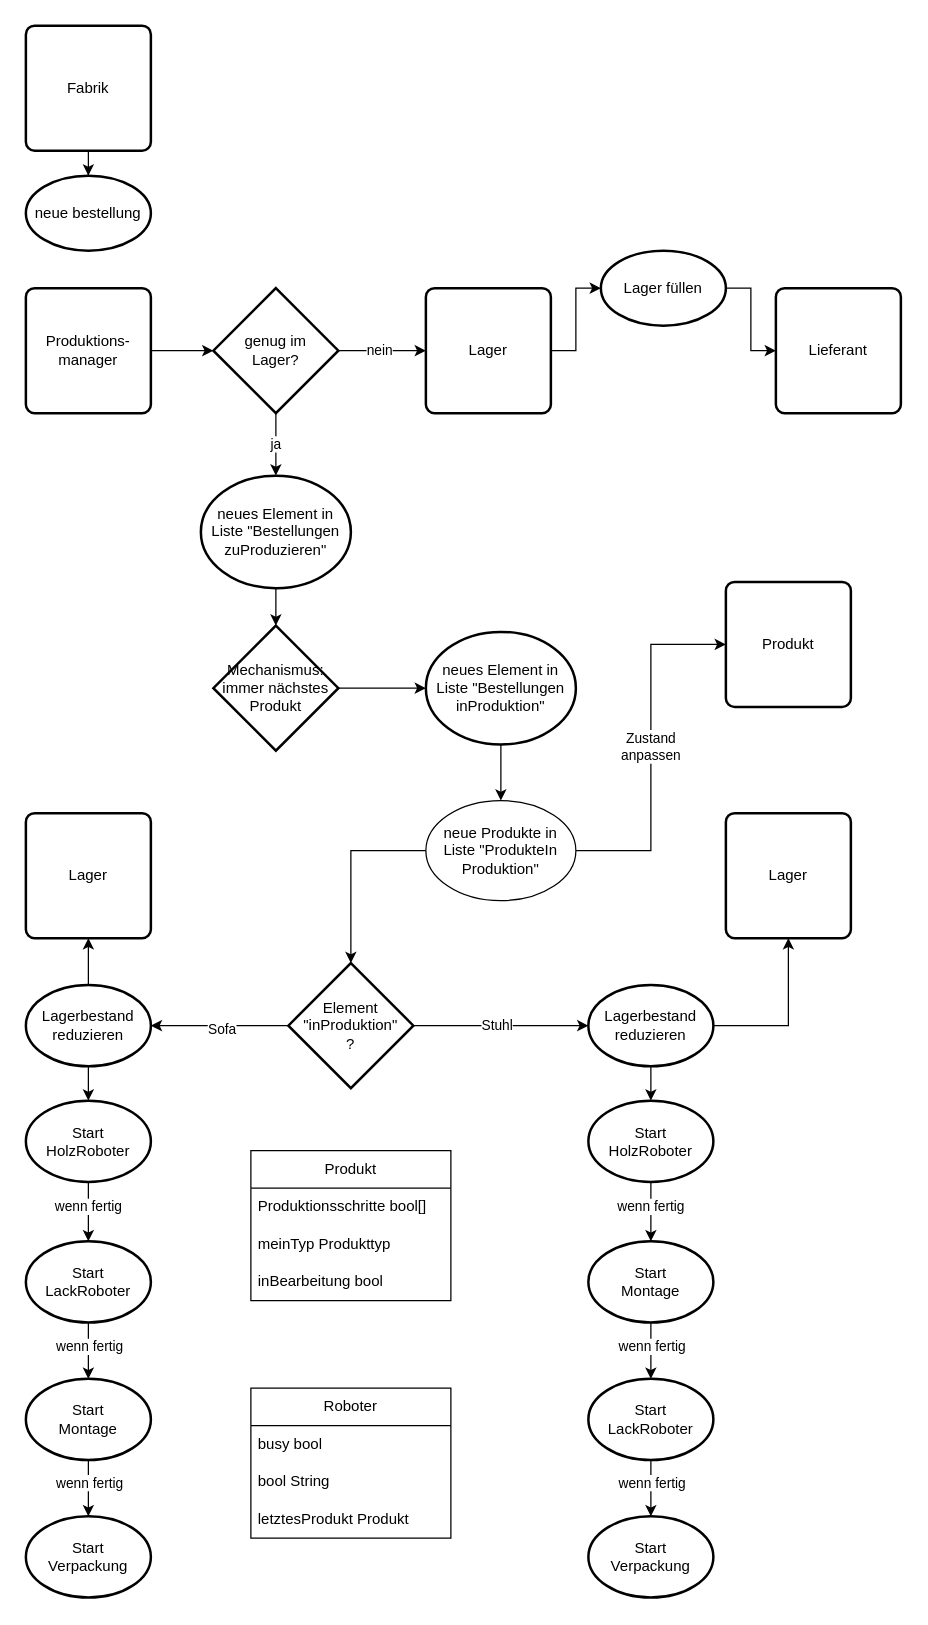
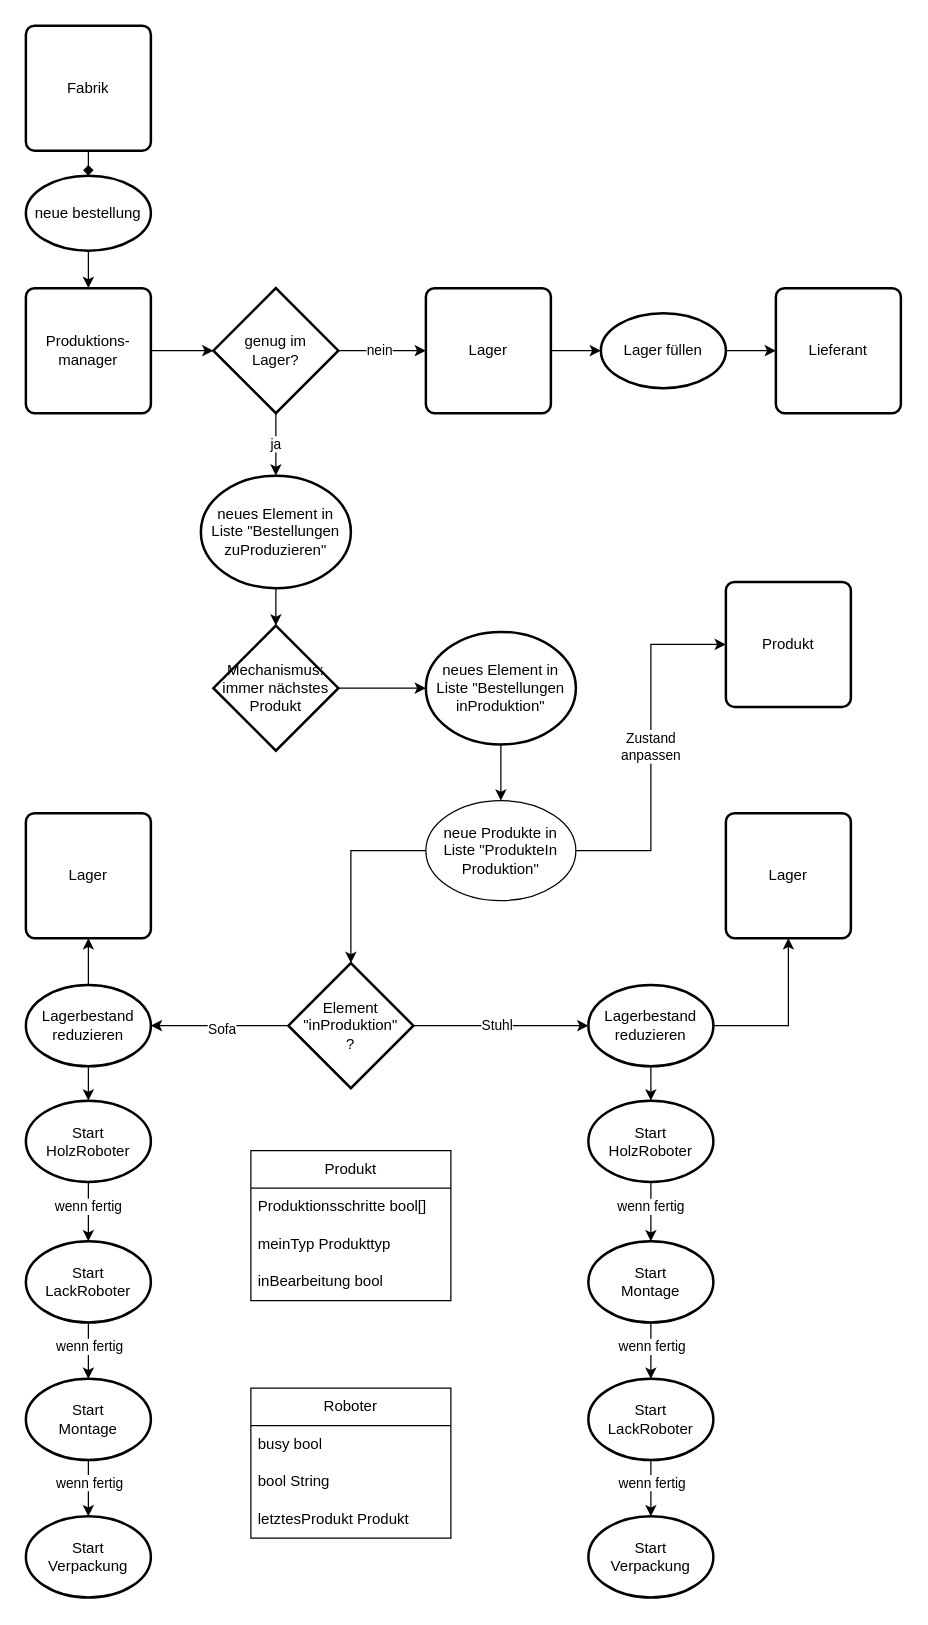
(88, 166) -> (88, 165)
none -> (88, 274)
(663, 288) -> (663, 351)
